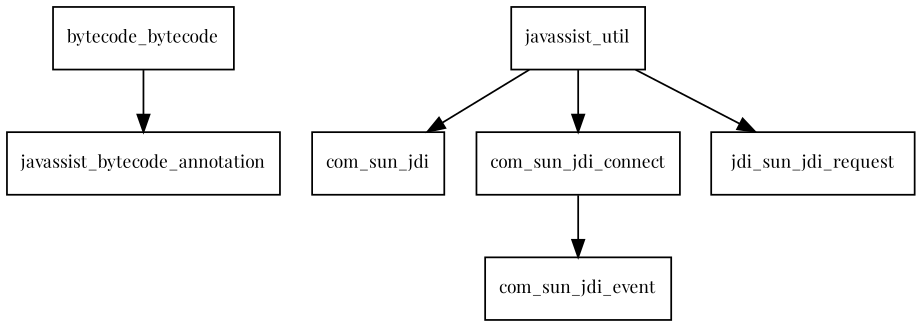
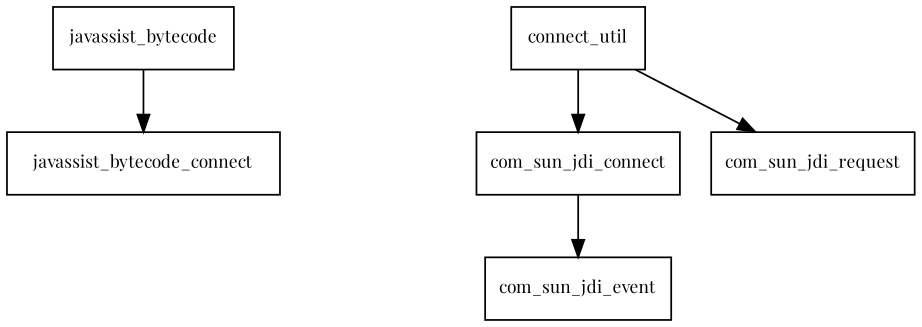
(143, 38) -> (143, 38)
(578, 38) -> (578, 38)
(143, 163) -> (143, 163)
(378, 163) -> none
(813, 163) -> (813, 163)
